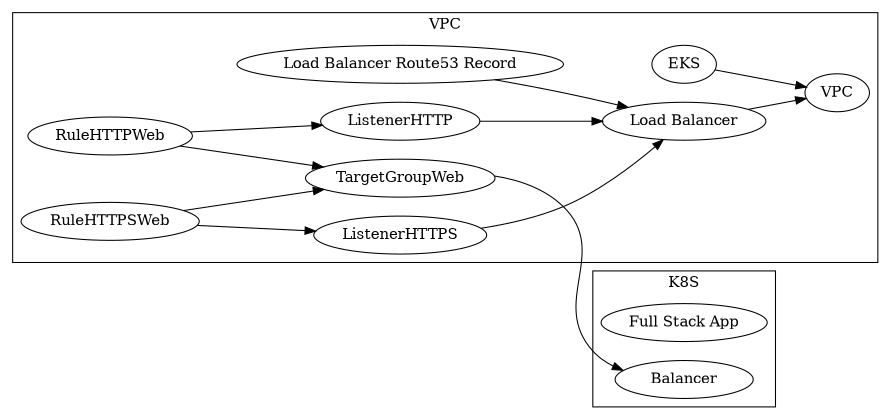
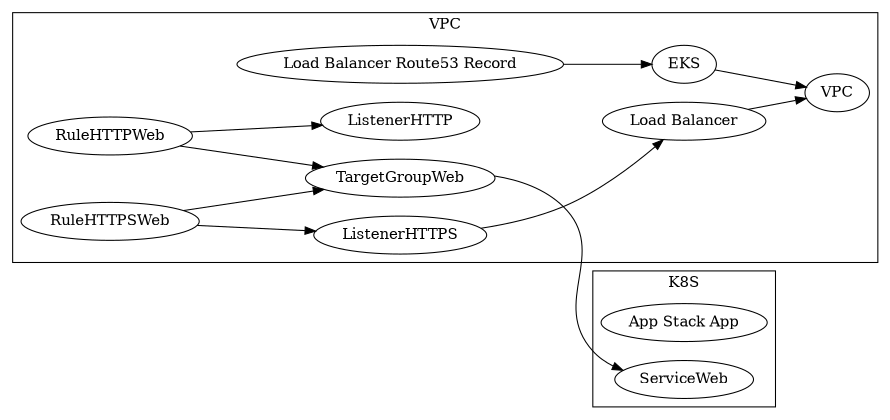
(556, 91) -> (602, 64)
(536, 121) -> none
(684, 323) -> (684, 323)
(684, 380) -> (684, 380)
